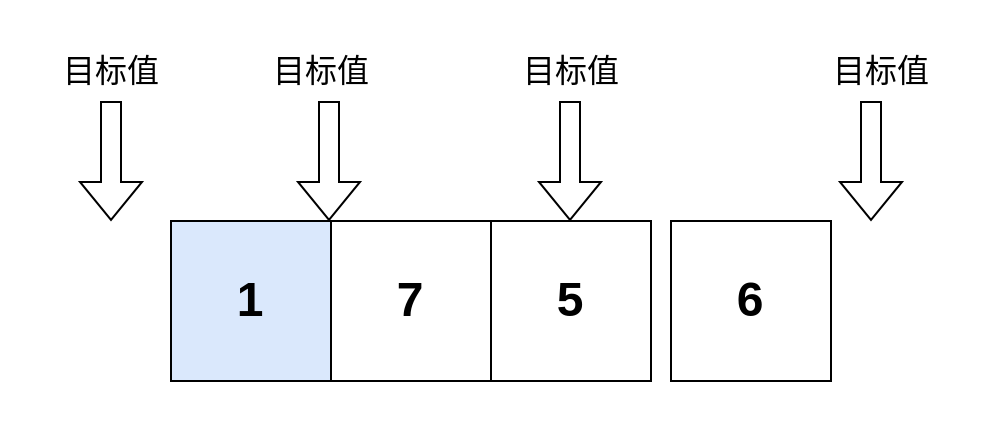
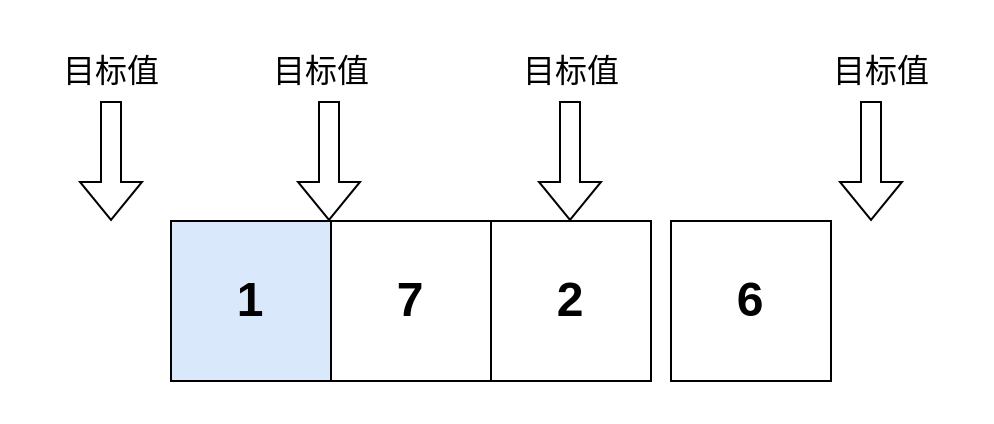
(571, 301) -> (571, 301)
